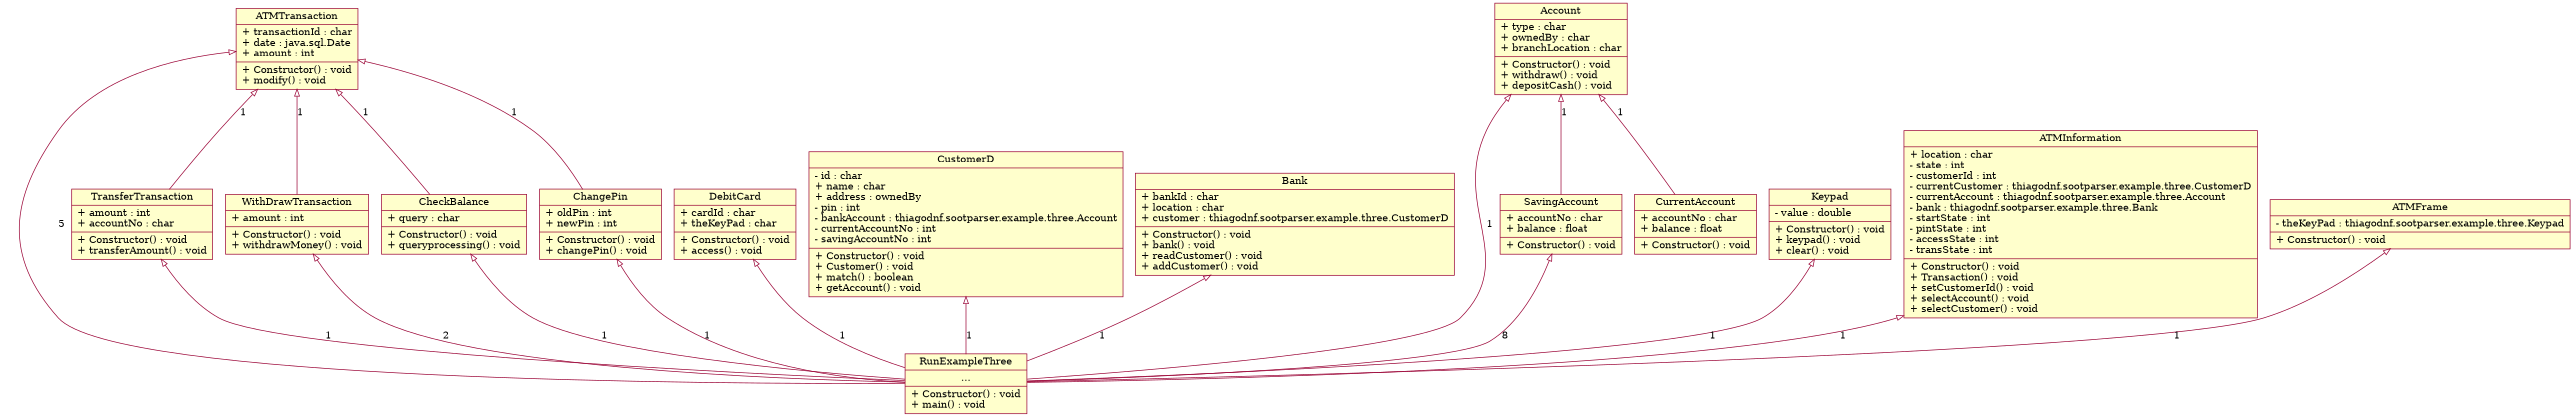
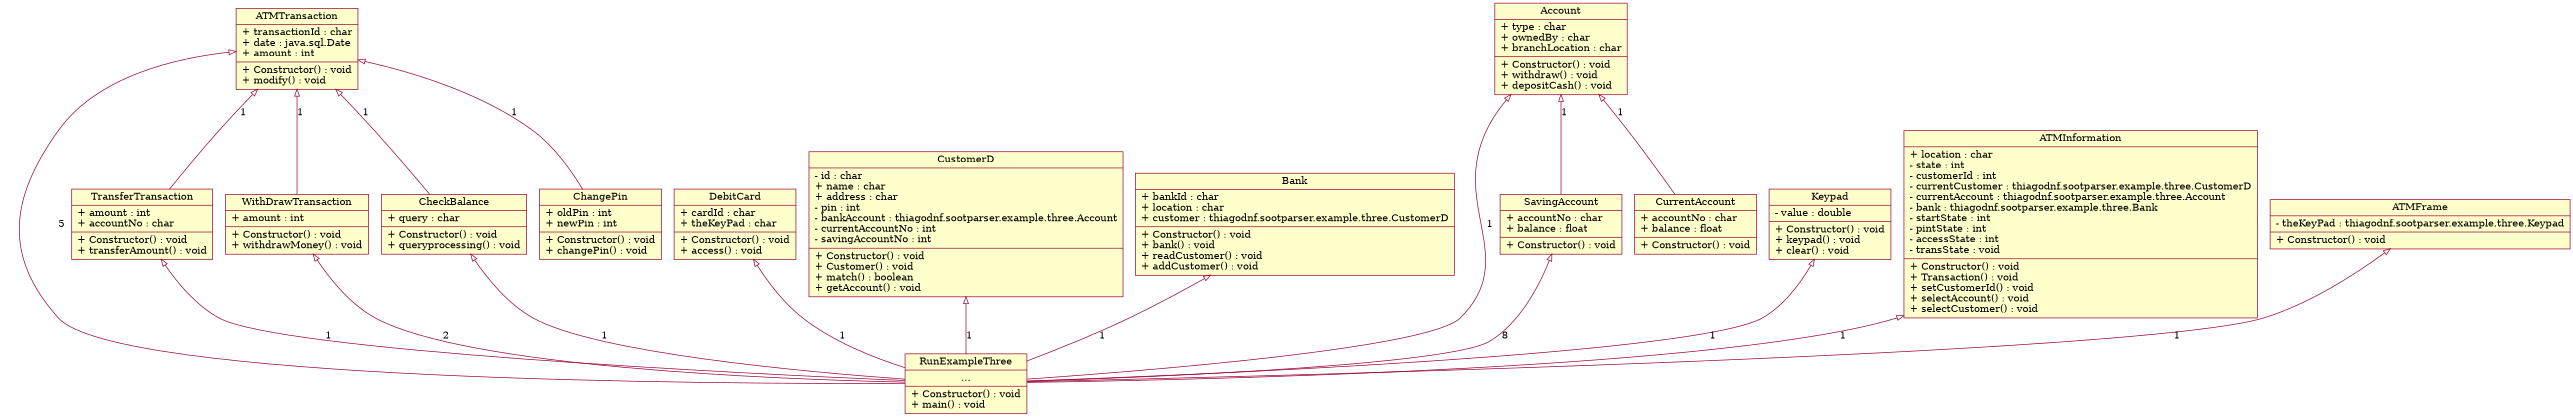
(868, 197) -> (856, 197)
(1951, 250) -> (1955, 250)
(748, 355) -> none
